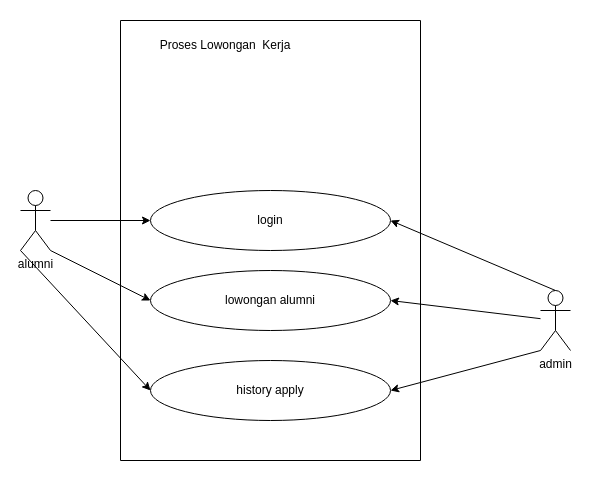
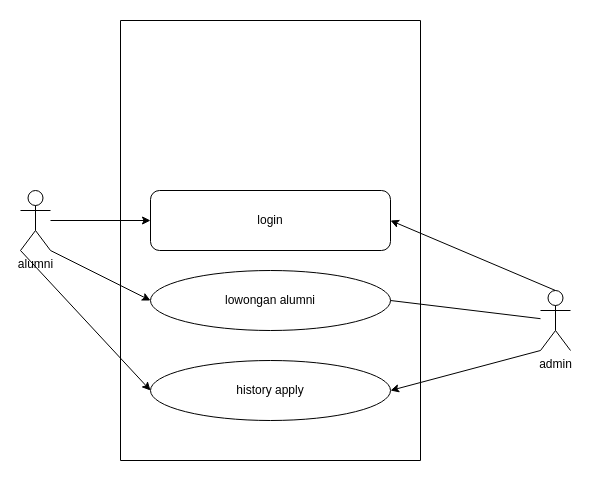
(226, 46) -> none
(271, 221) -> (271, 221)
(398, 301) -> (395, 301)
